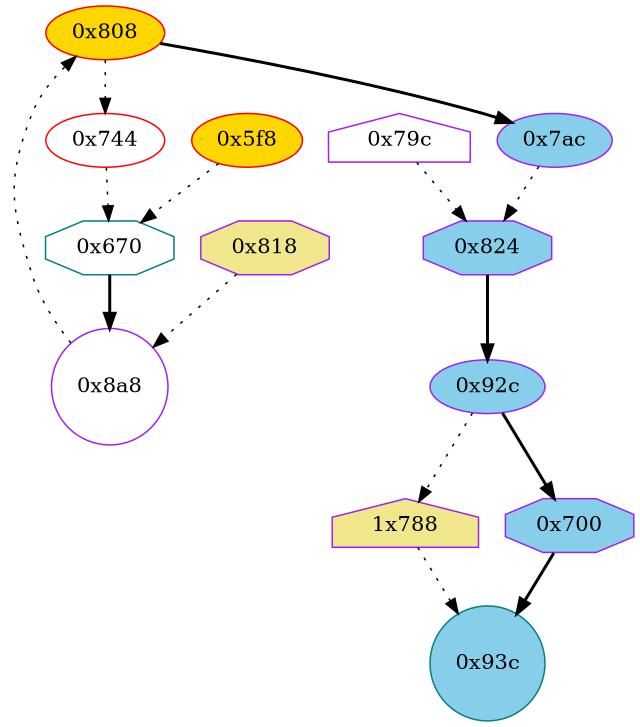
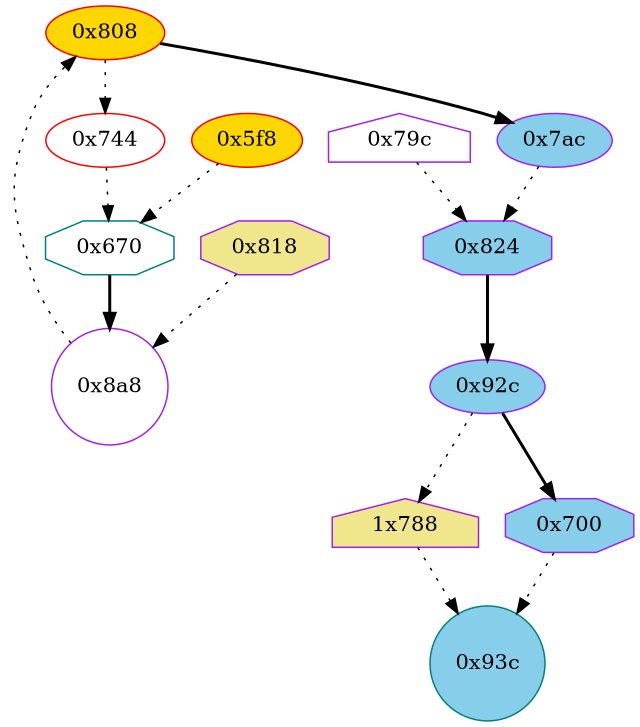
(539, 577) -> (539, 577)
